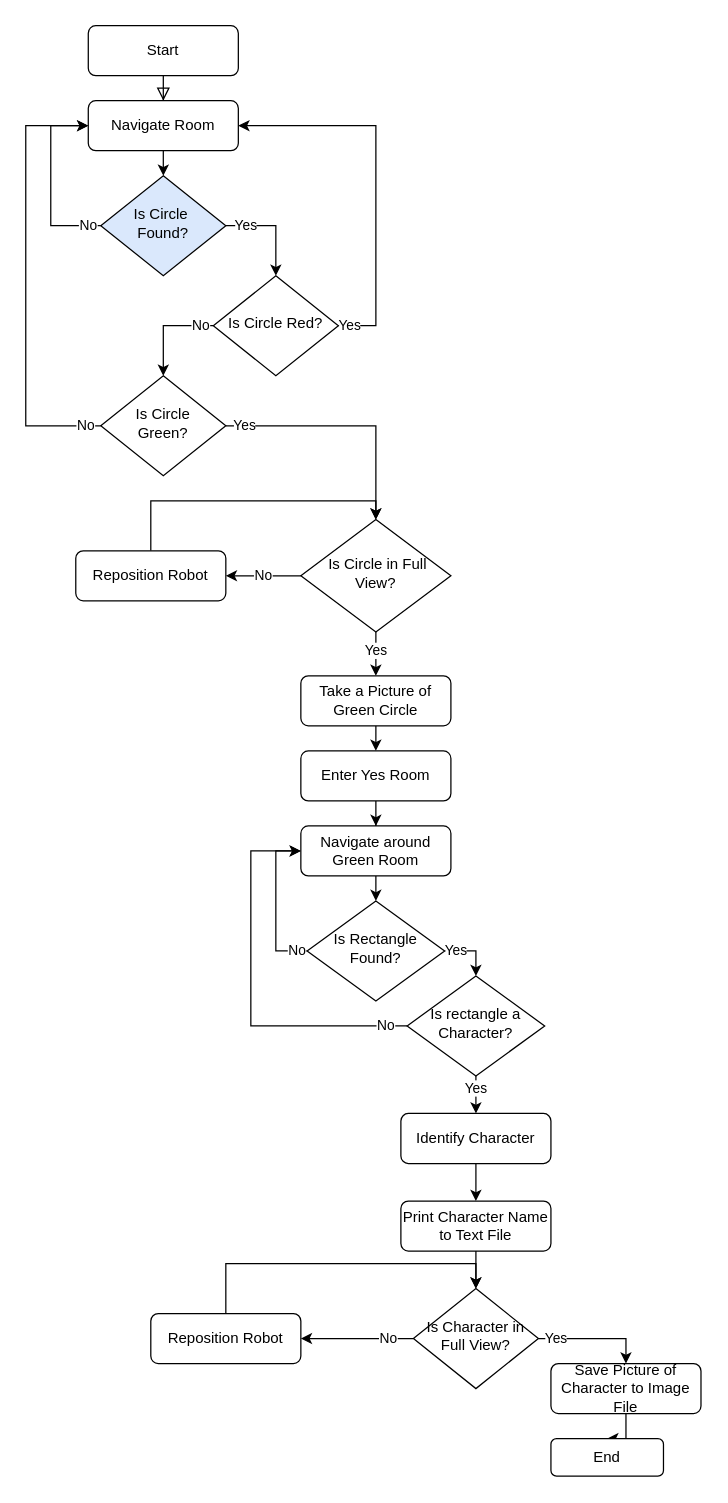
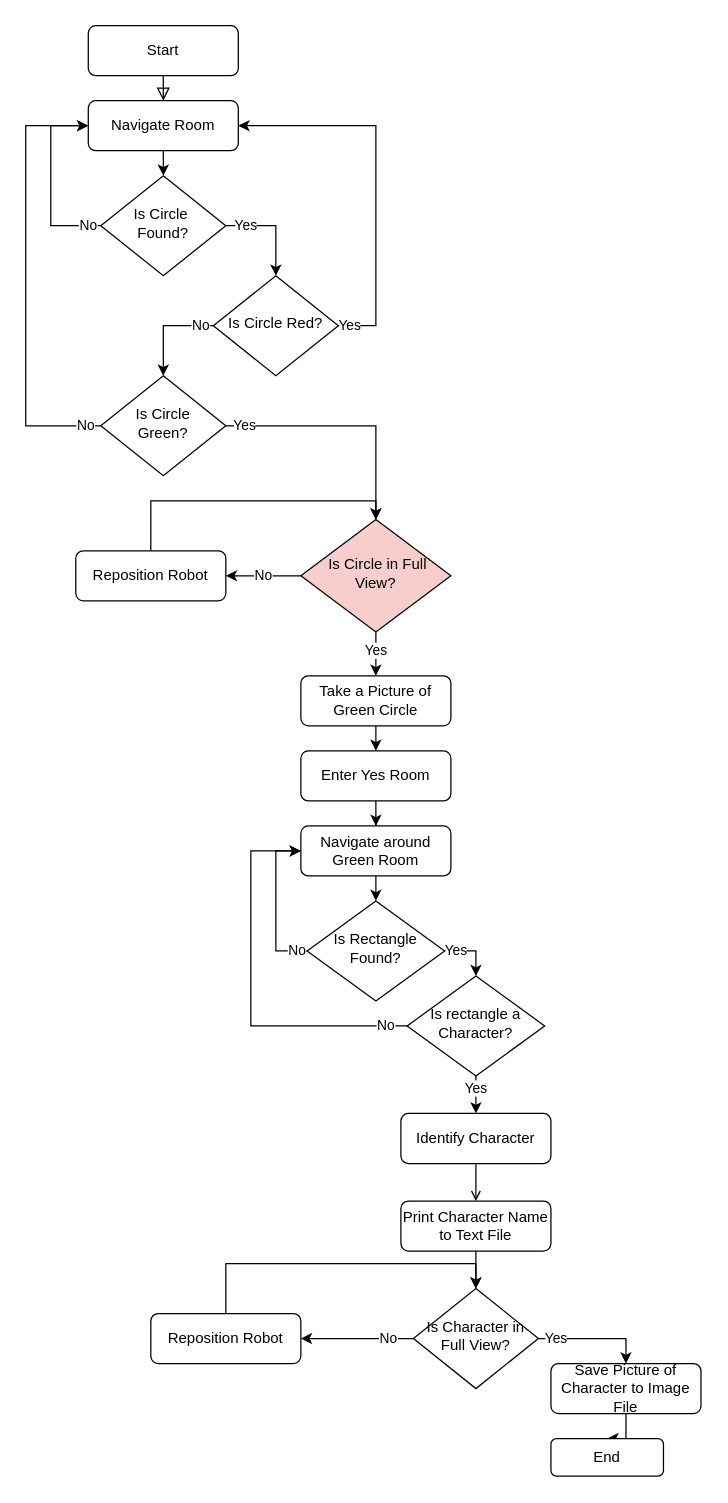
(163, 226) -> (163, 226)
(376, 576) -> (376, 576)
(476, 1191) -> (476, 1192)
